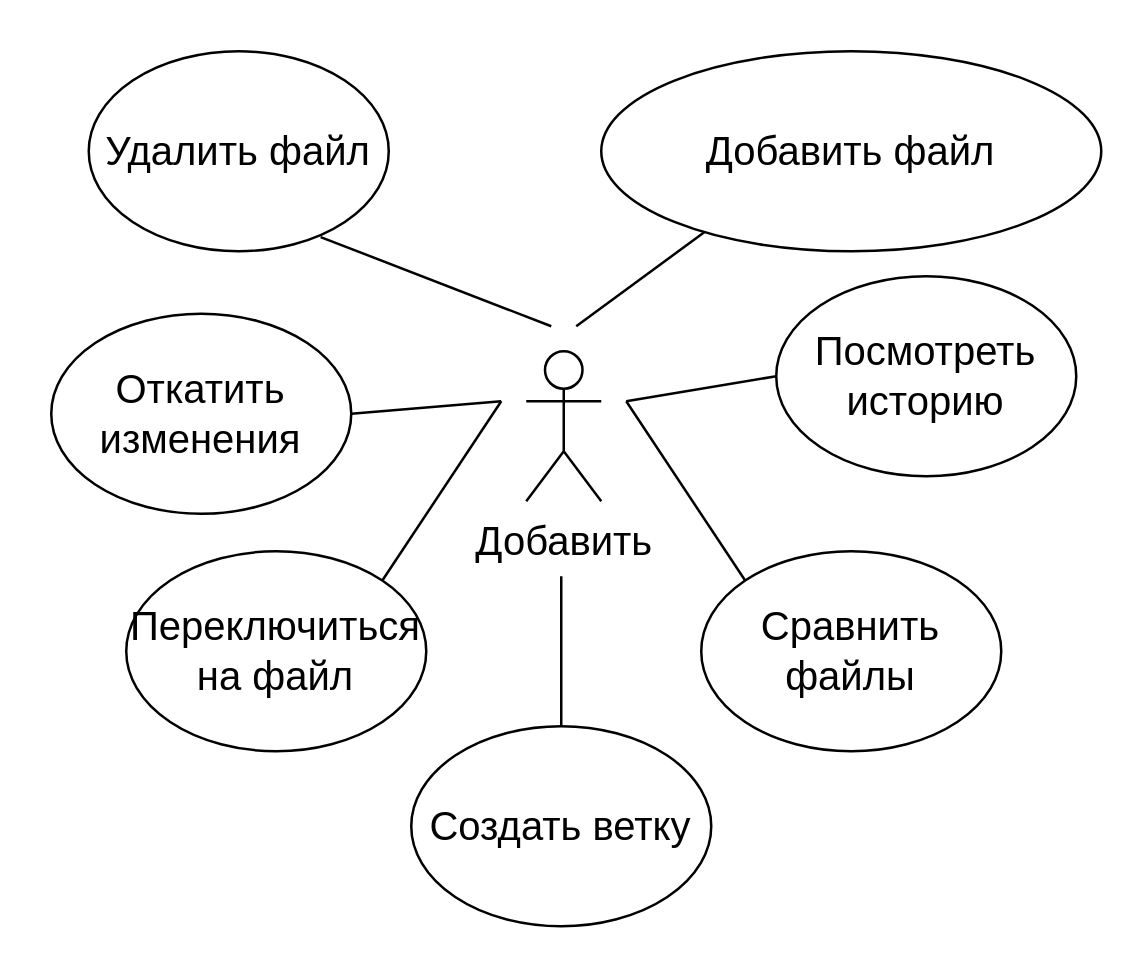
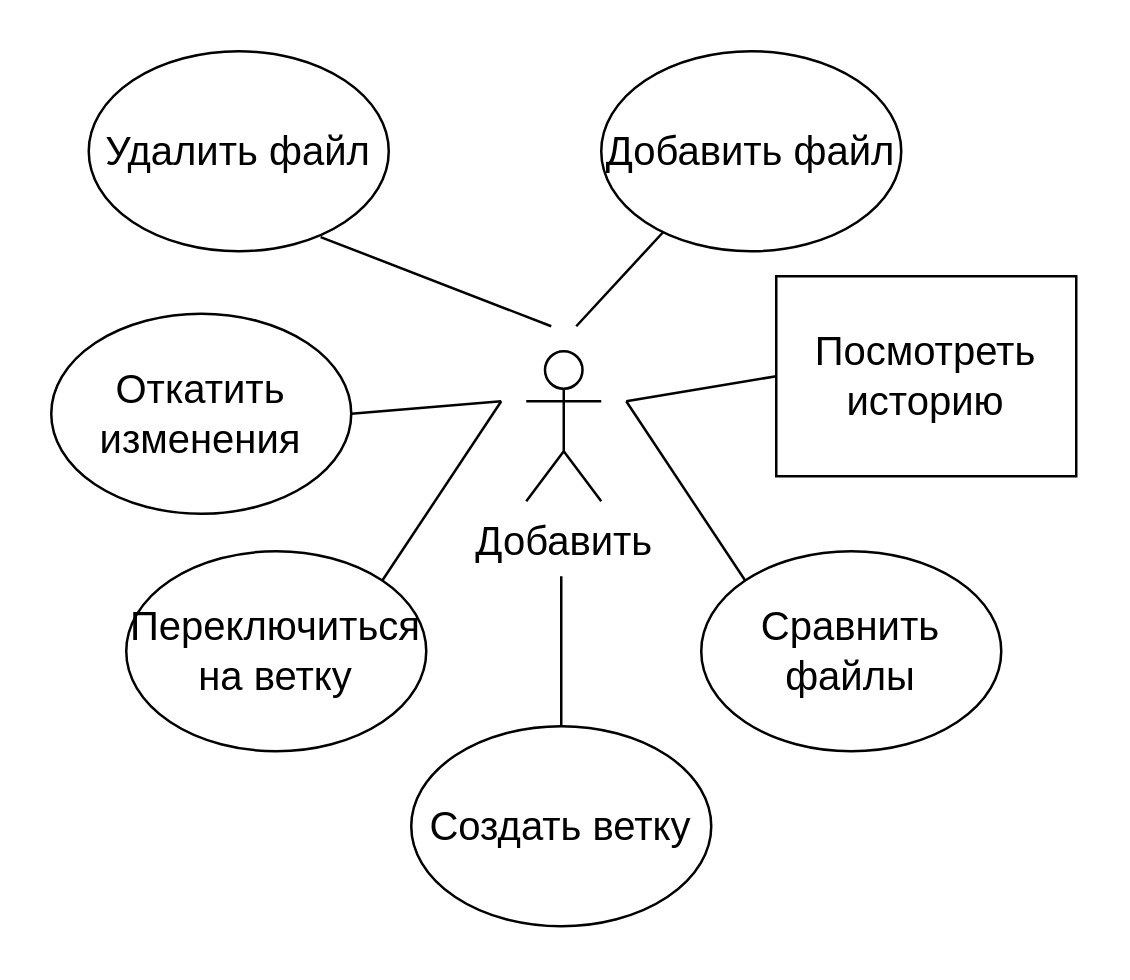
(851, 151) -> (751, 151)
(926, 376) -> (926, 376)
(276, 651) -> (276, 651)
